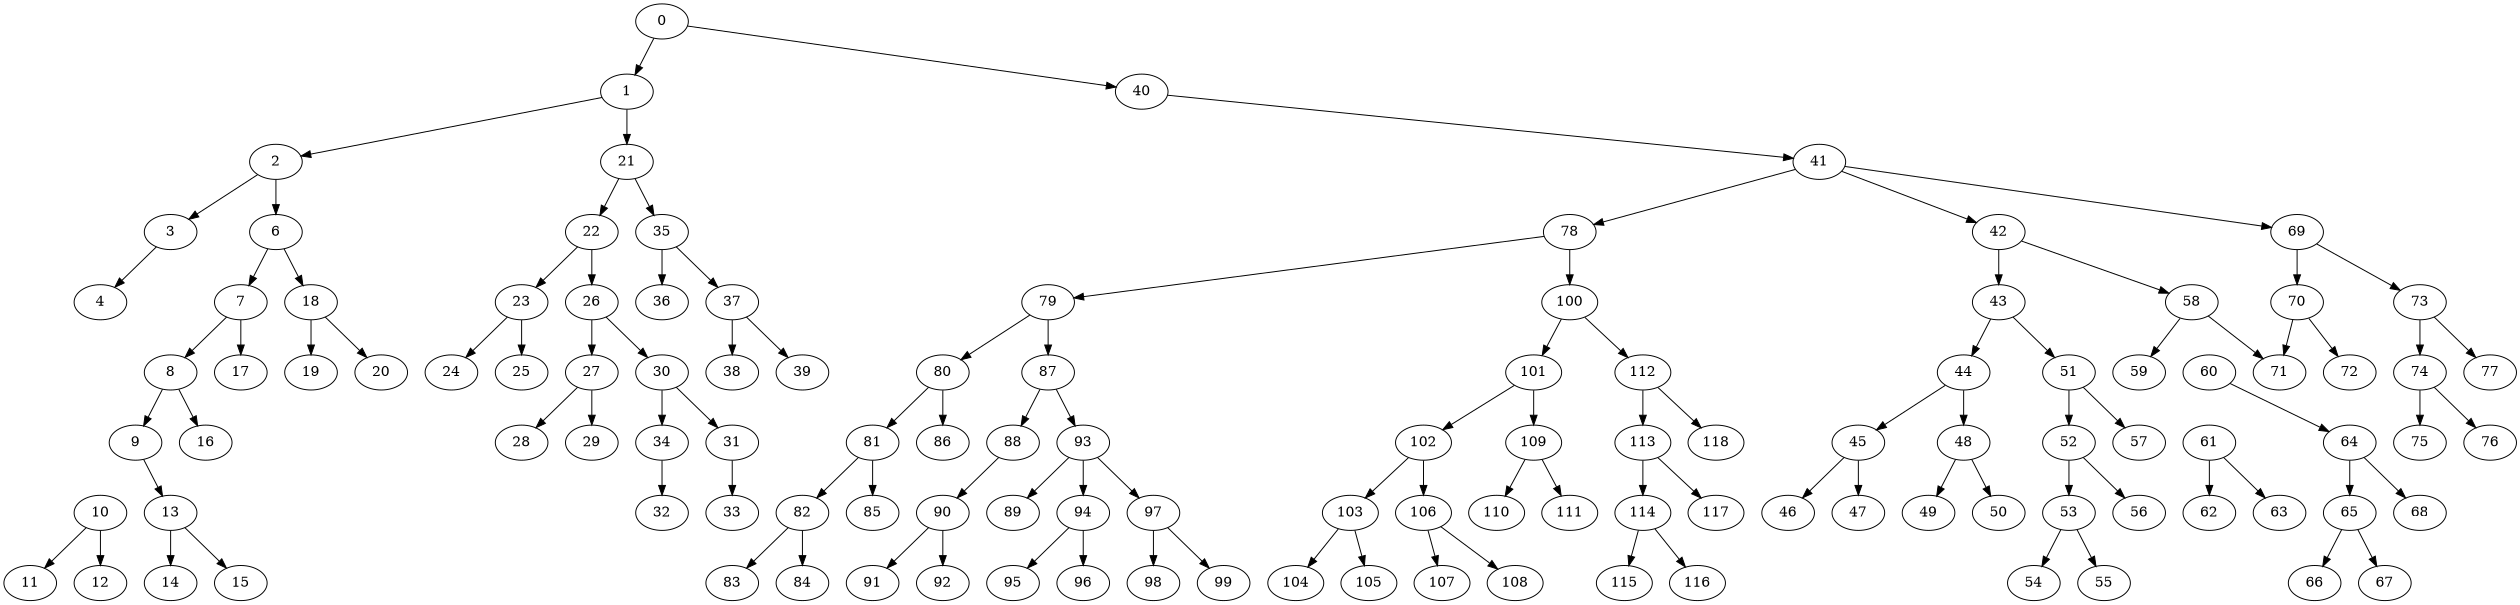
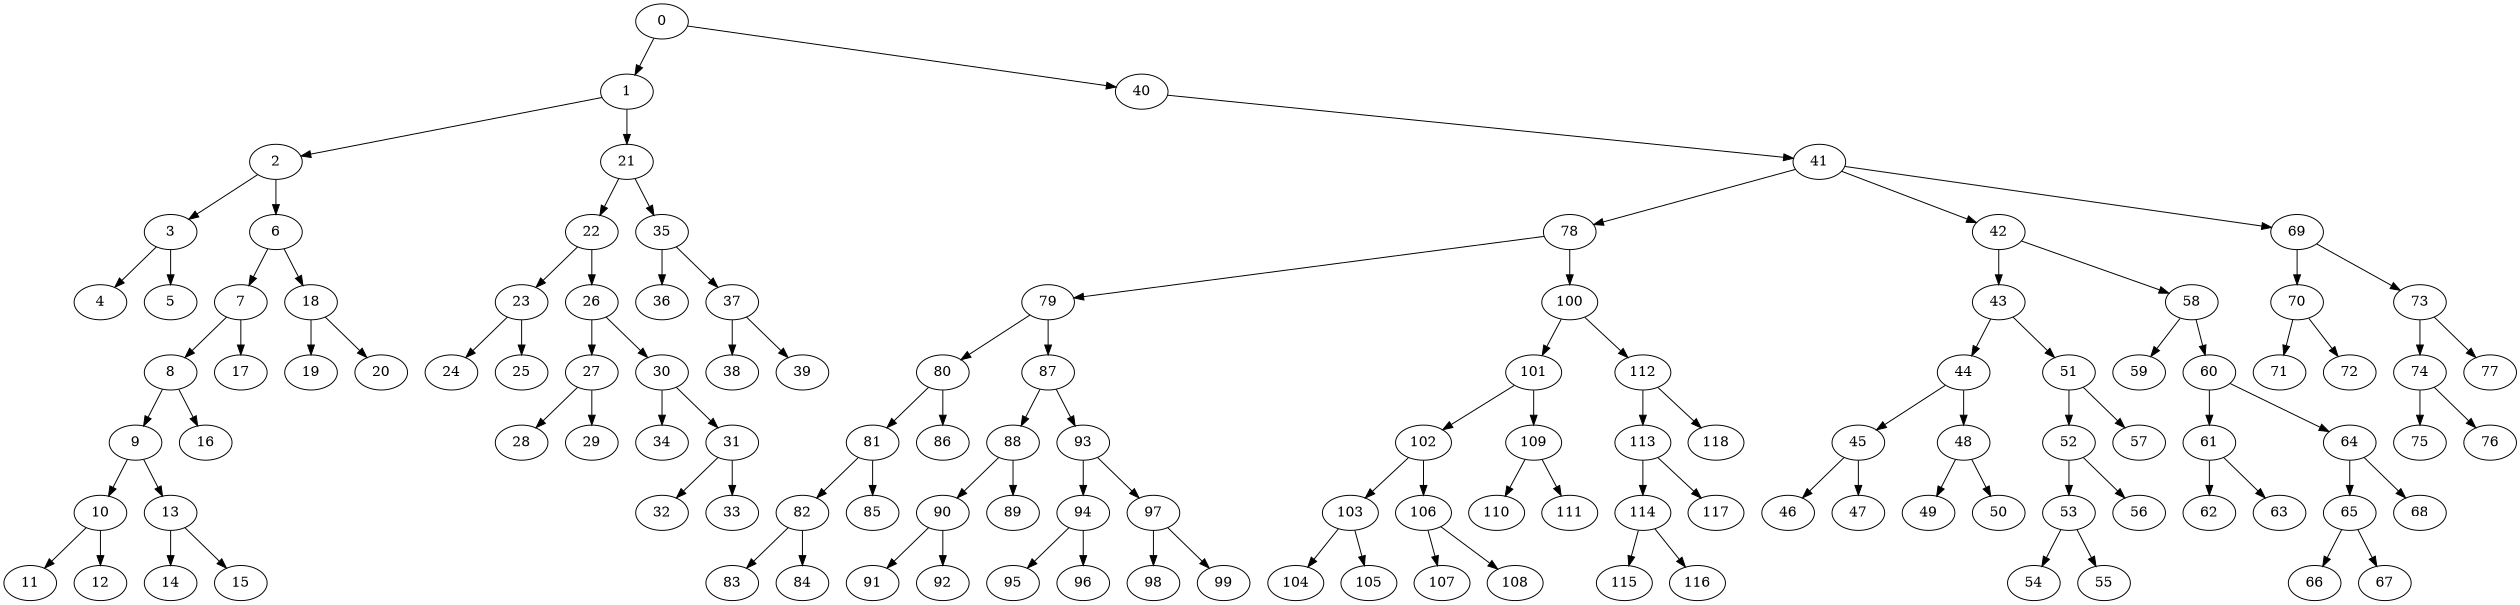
none -> (171, 302)
(2232, 334) -> (2199, 333)
none -> (2209, 403)
none -> (120, 473)
(662, 473) -> (701, 474)
(1052, 474) -> (1013, 473)
